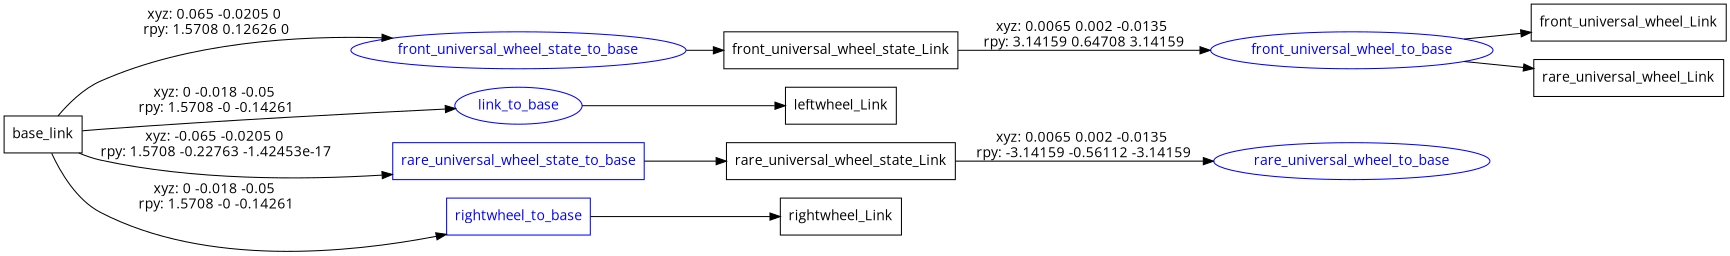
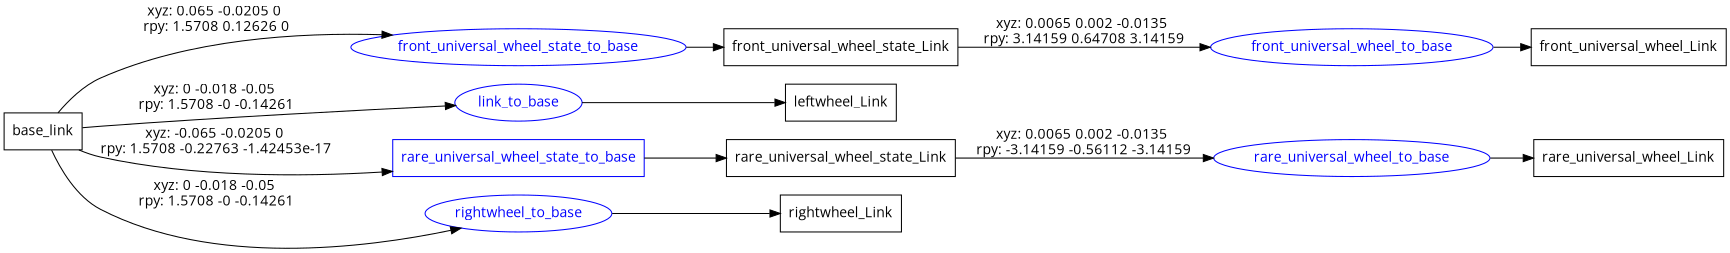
(1494, 65) -> (1507, 158)
(518, 217) -> (518, 213)
